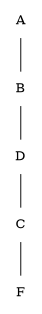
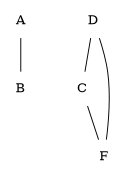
(21, 123) -> (109, 88)
